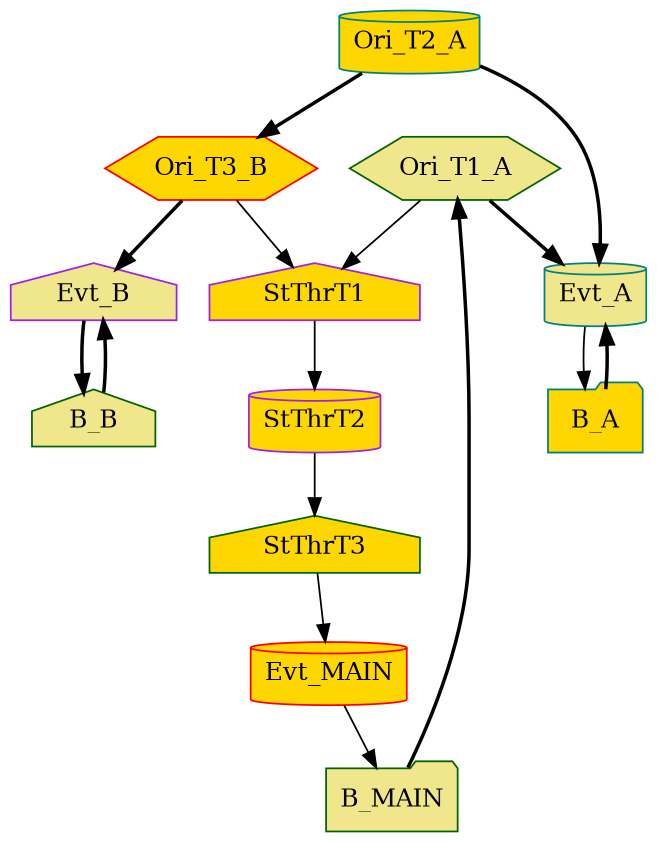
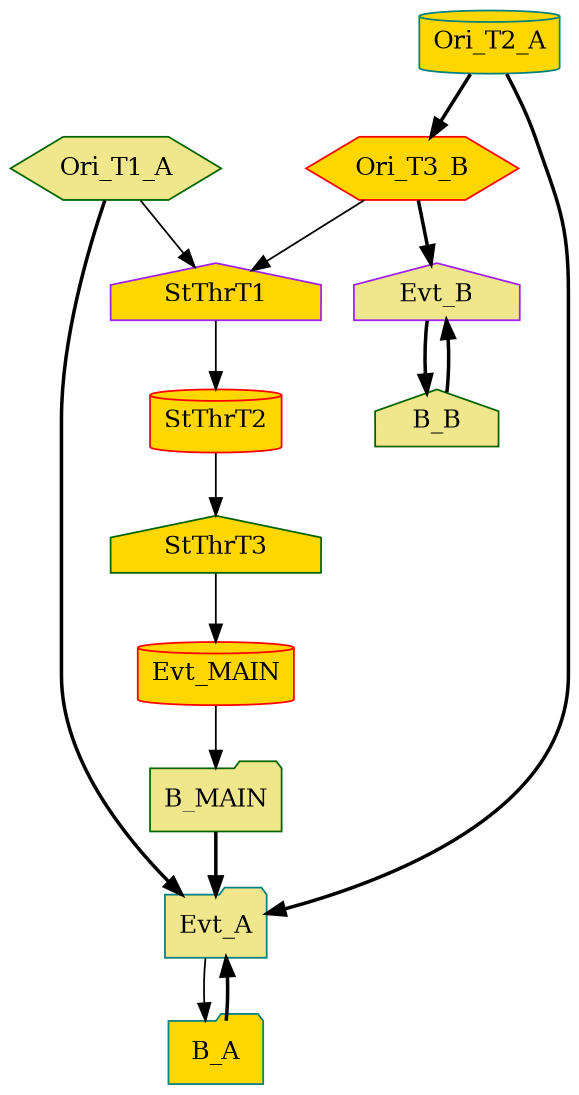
(595, 295) -> (216, 926)
(315, 421) -> (216, 421)
(469, 498) -> (216, 854)
